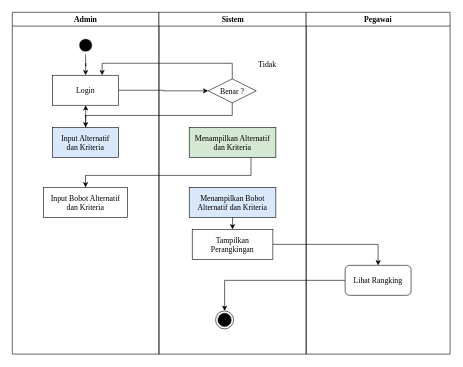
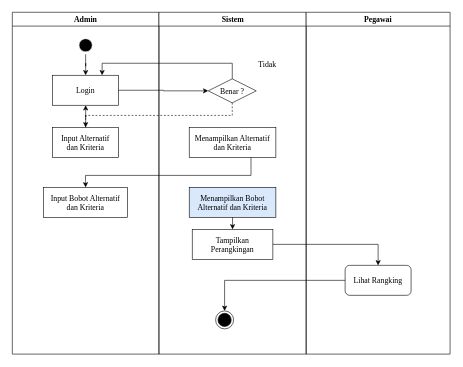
(166, 116) -> (166, 116)
(86, 143) -> (86, 143)
(233, 143) -> (233, 143)
